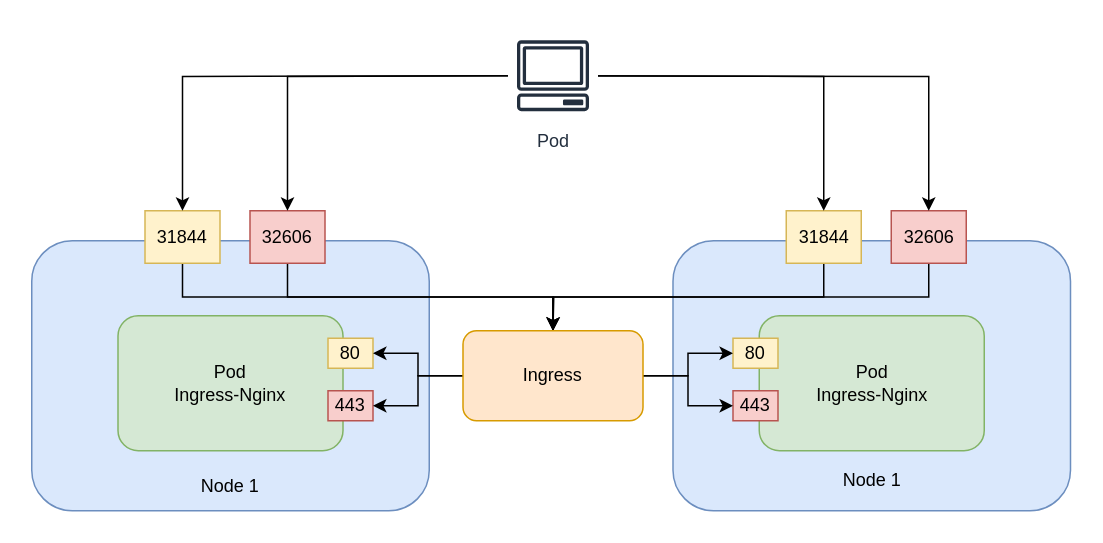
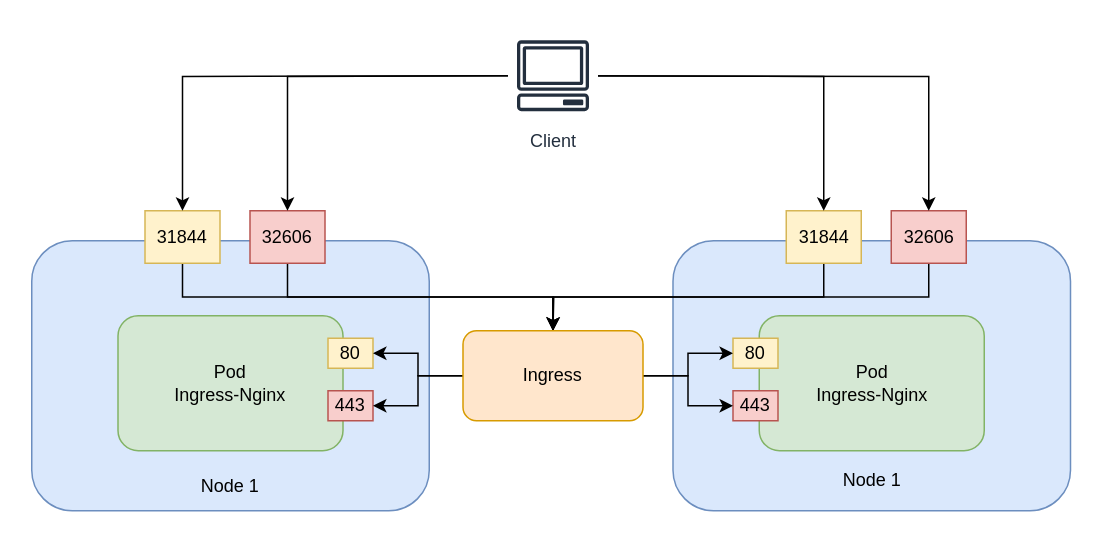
(554, 142) -> (554, 142)
